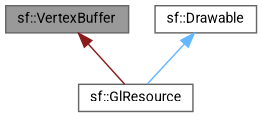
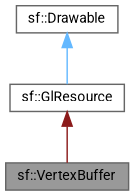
(106, 64) -> (67, 145)
